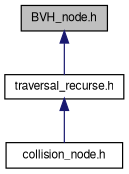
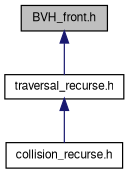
(64, 18) -> (64, 18)
(64, 155) -> (64, 155)
